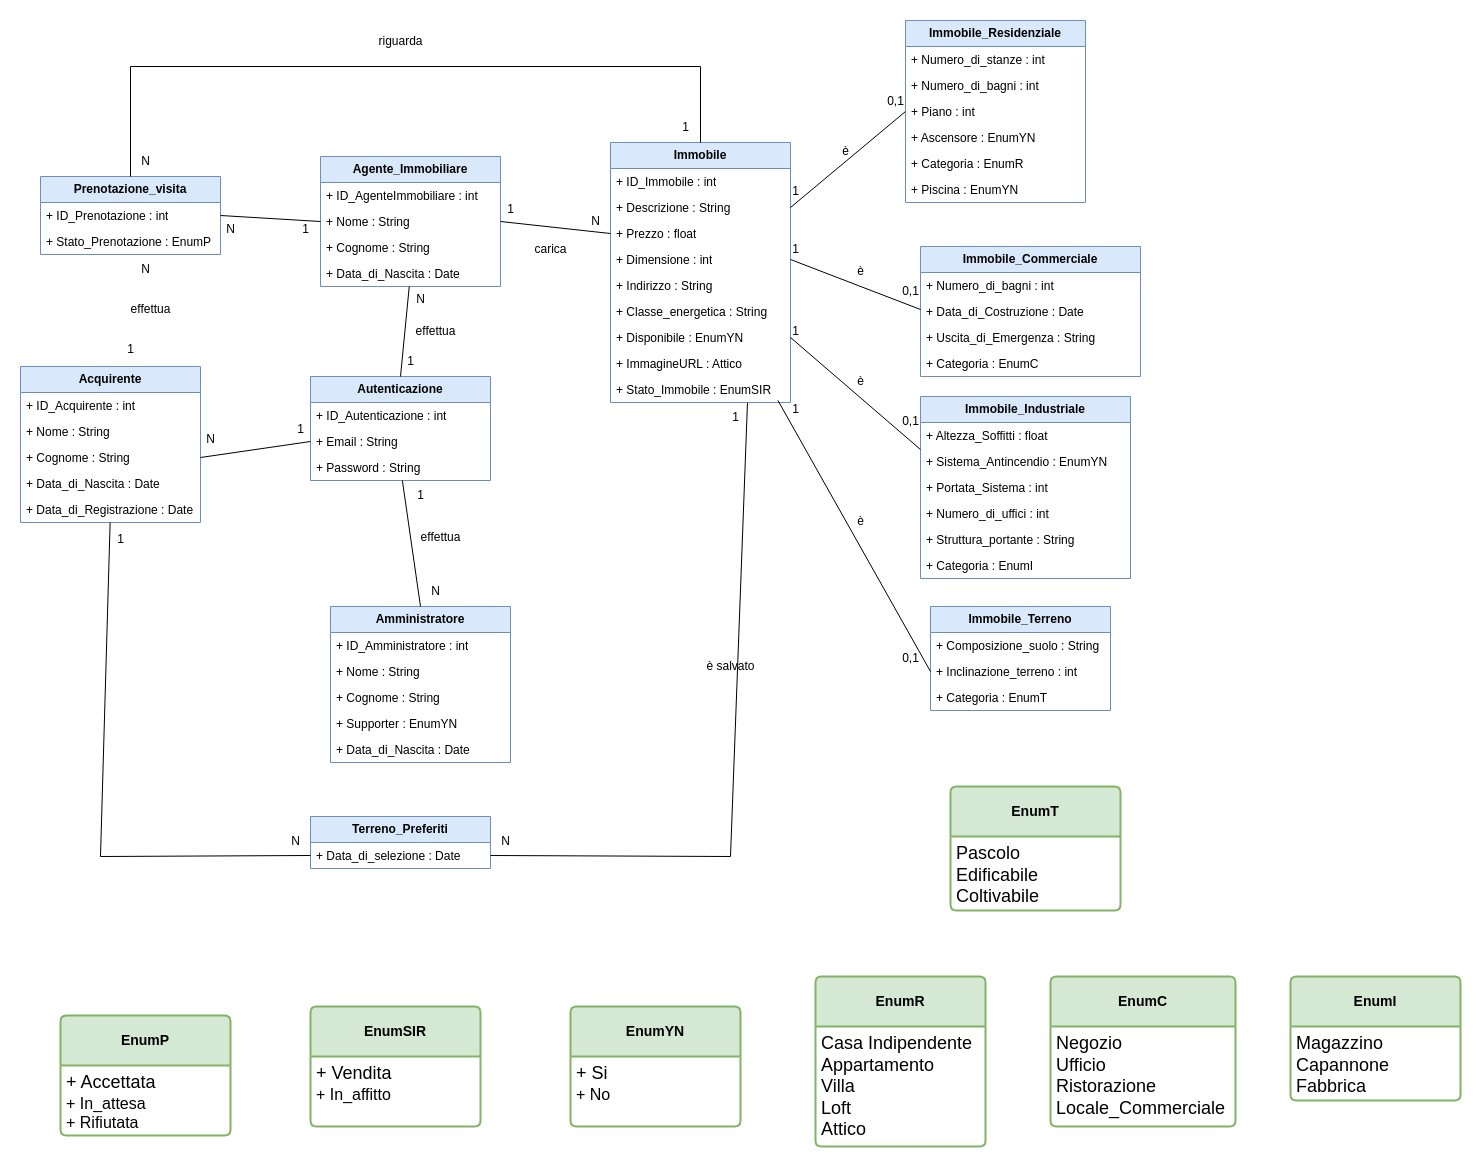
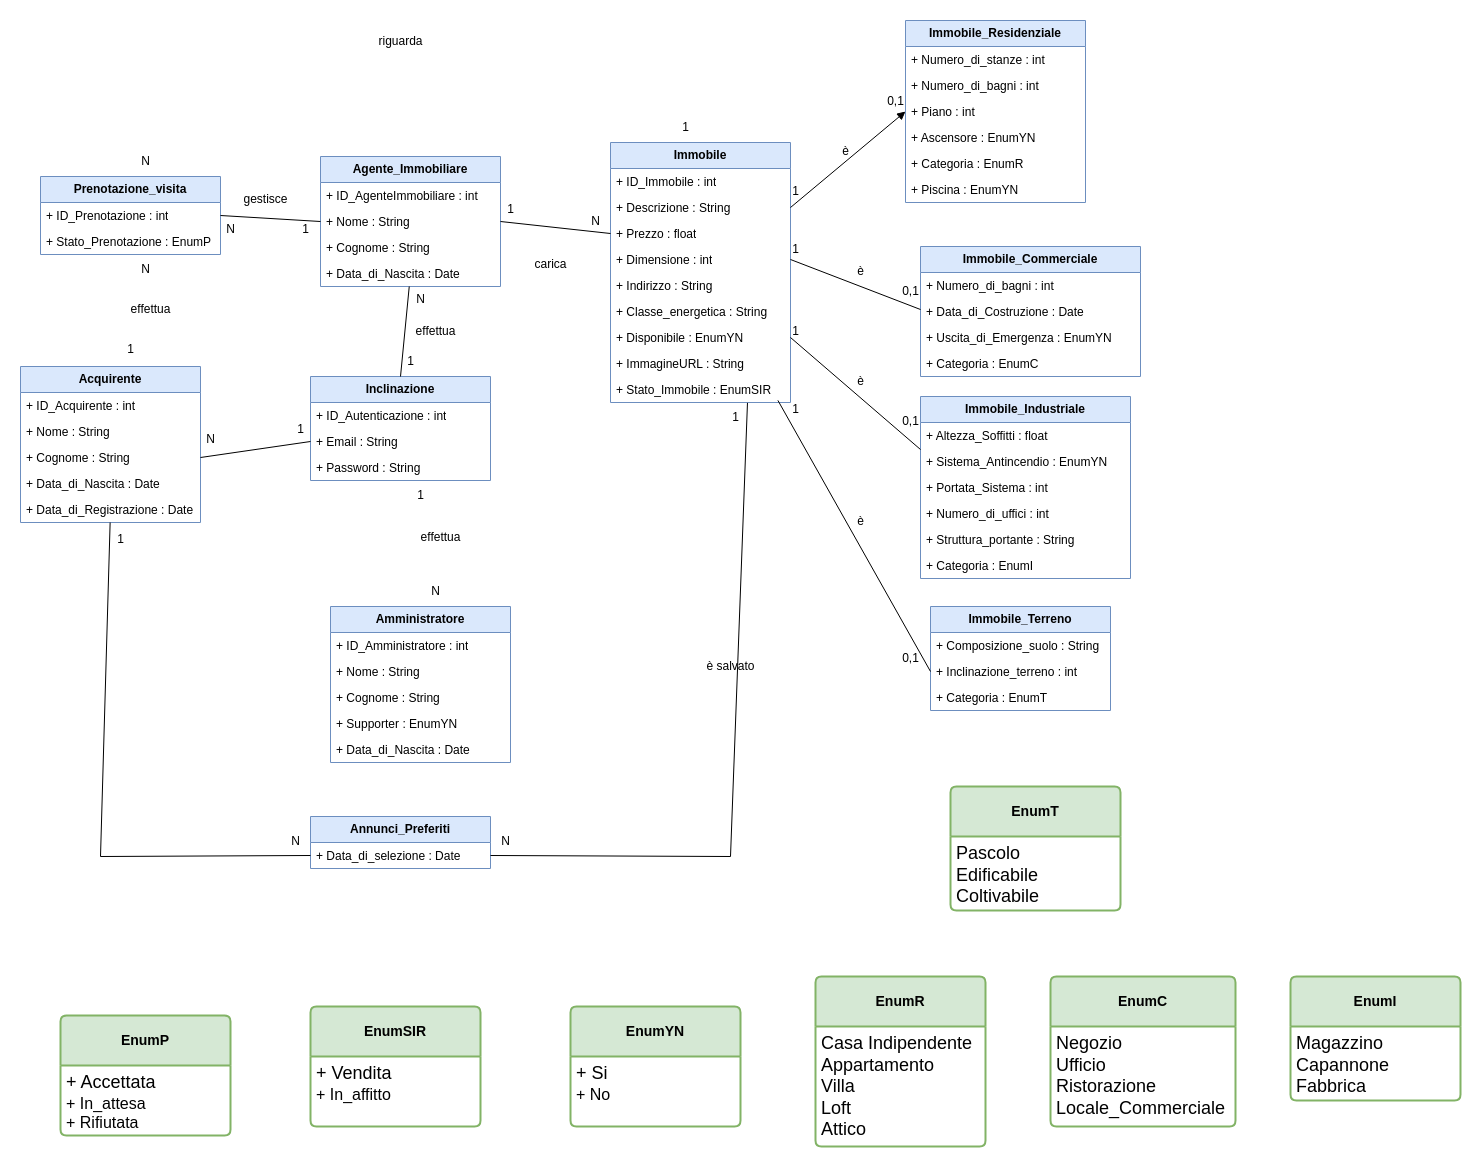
(399, 67) -> none
(900, 116) -> (898, 118)
none -> (266, 200)
(551, 250) -> (551, 265)
(1016, 339) -> (1018, 339)
(681, 365) -> (681, 365)
(401, 390) -> (401, 390)
(412, 544) -> none
(401, 830) -> (401, 830)
